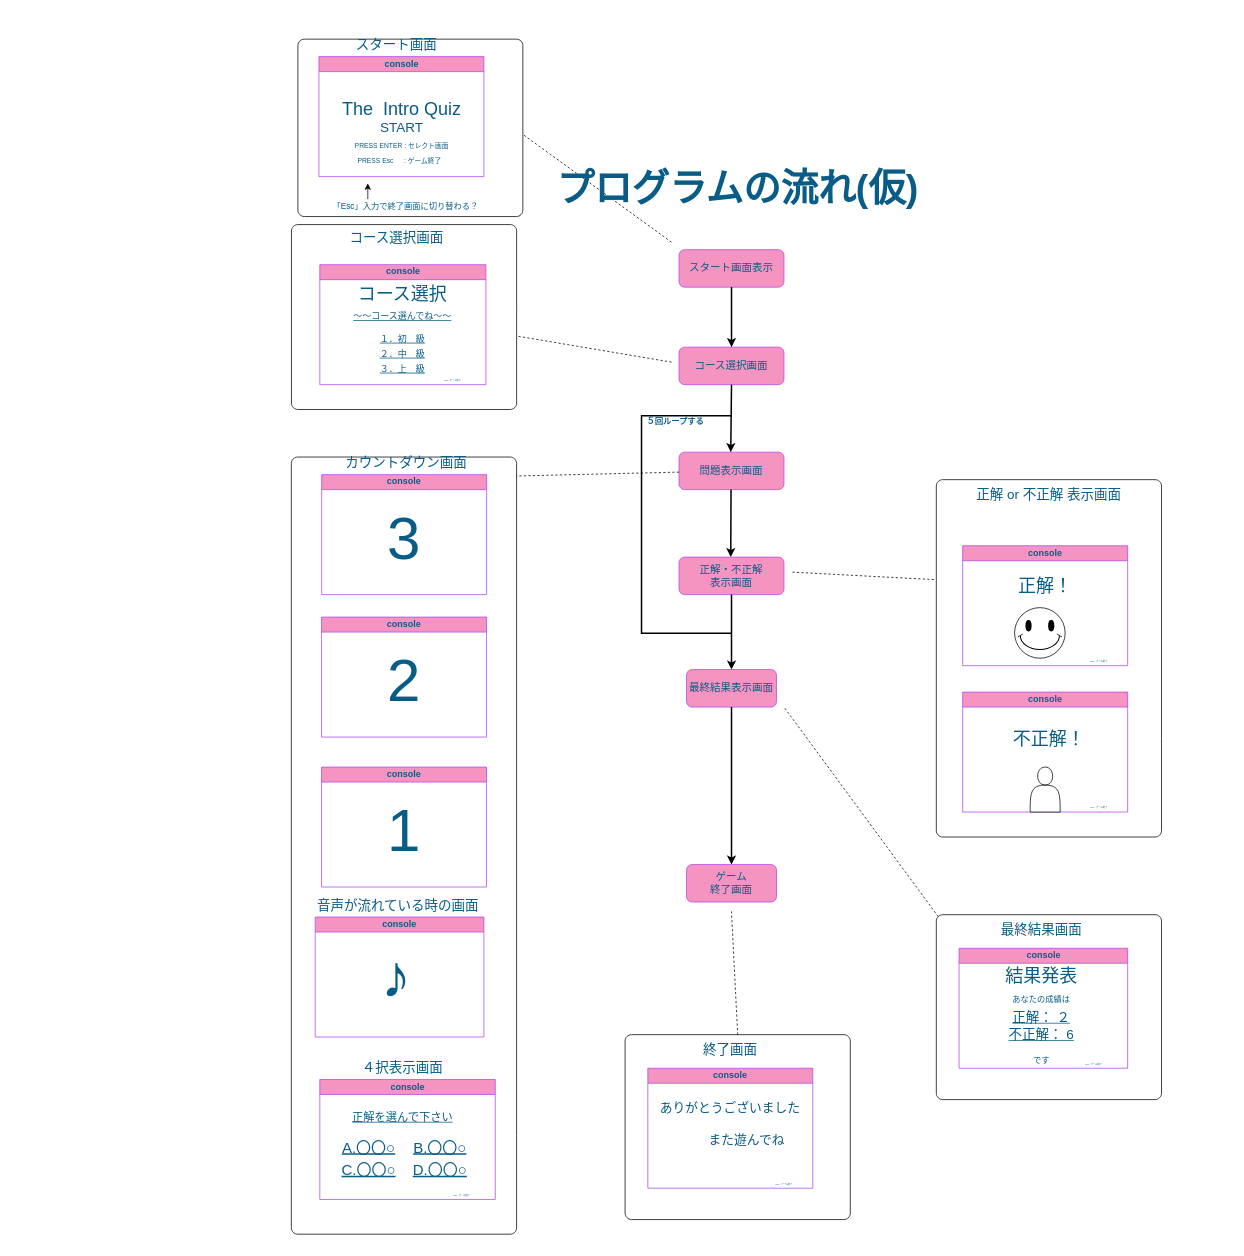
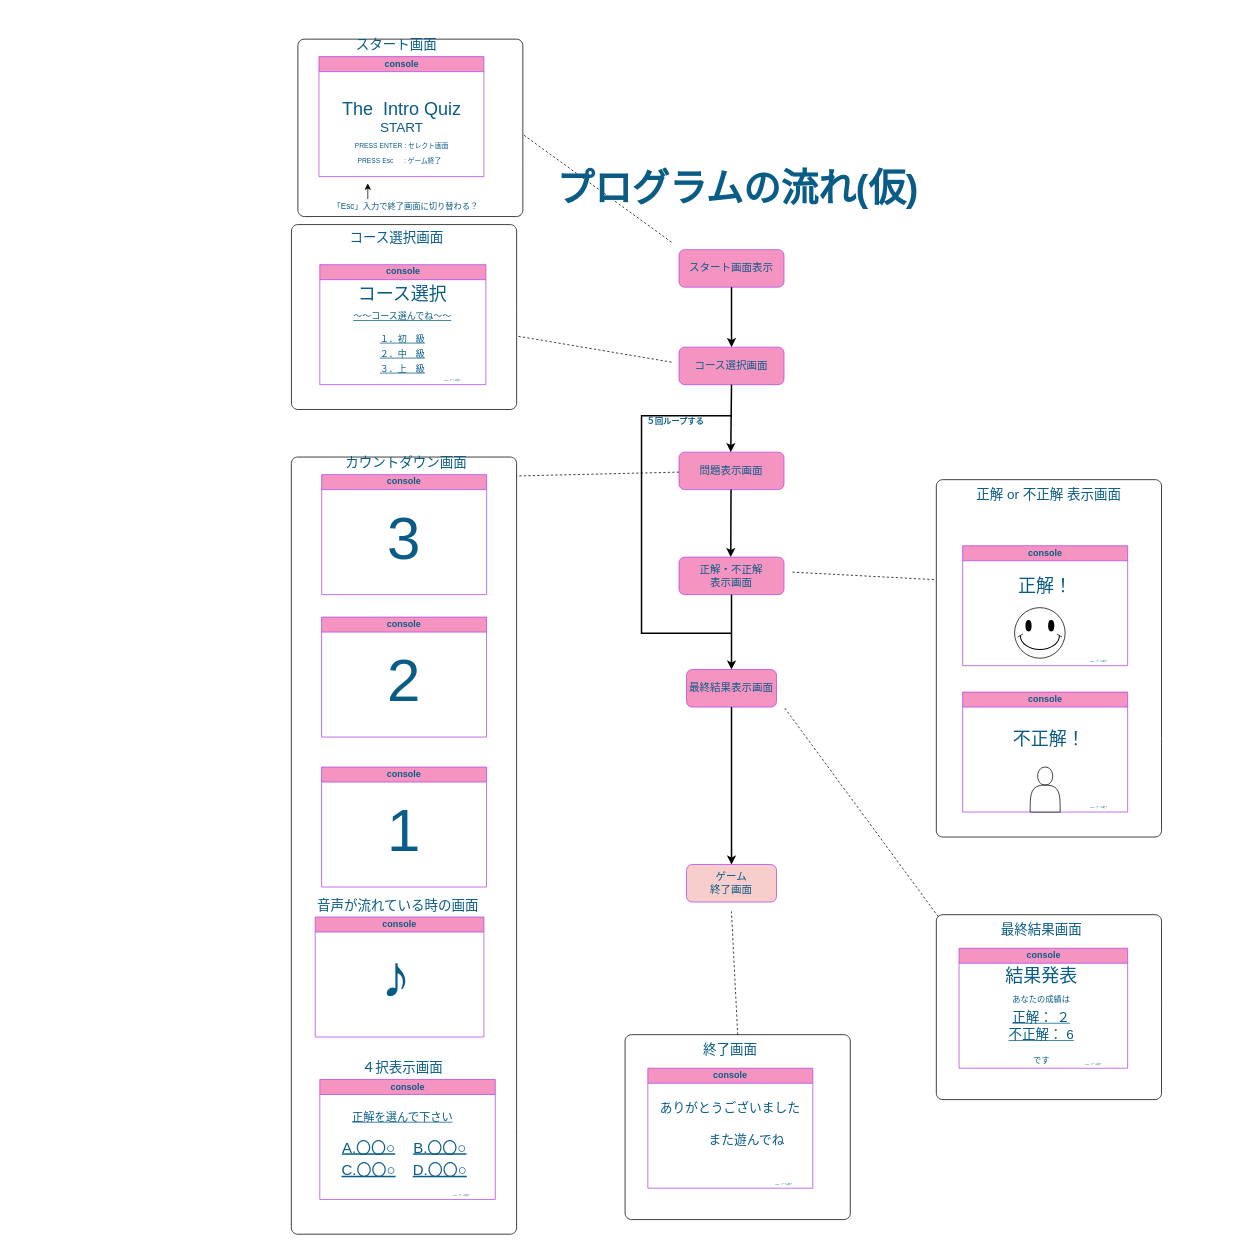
(732, 883) -> (732, 883)
